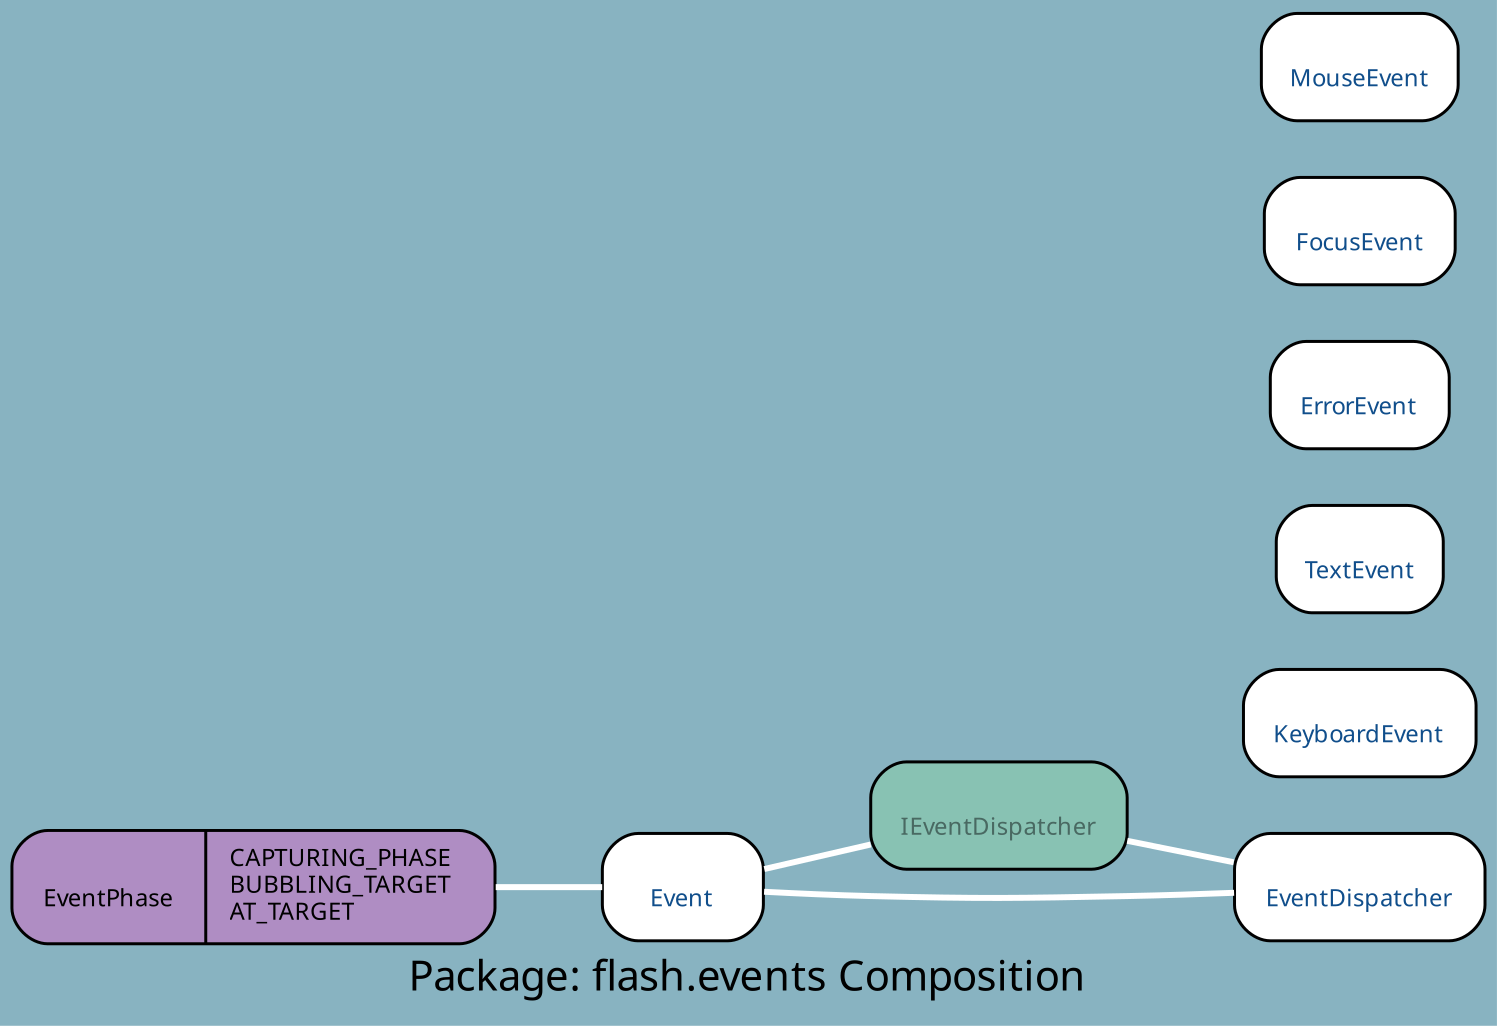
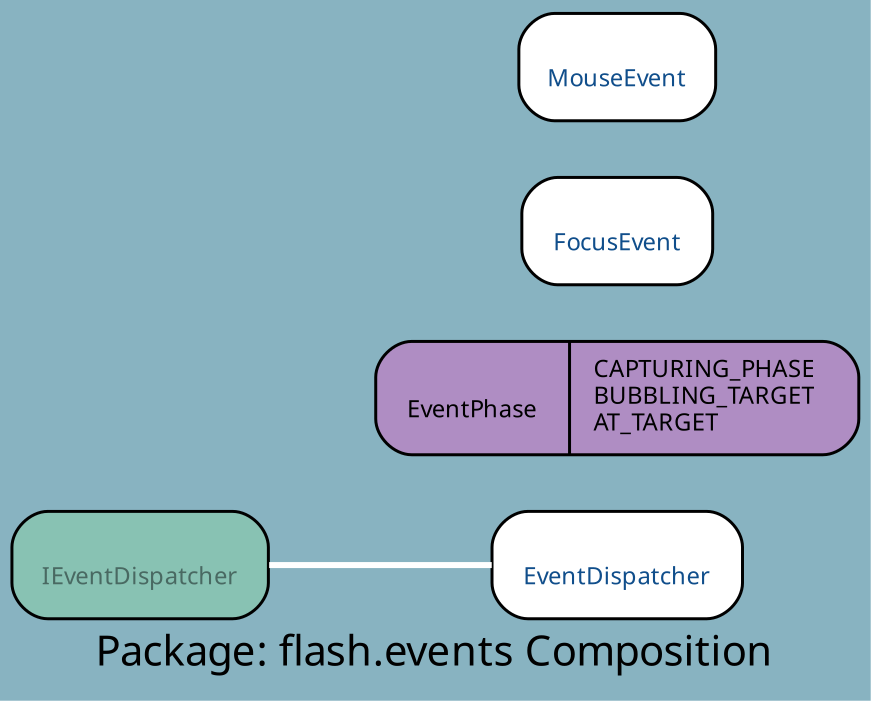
(1360, 395) -> none
(1360, 559) -> none
(1360, 723) -> none
(683, 887) -> none
